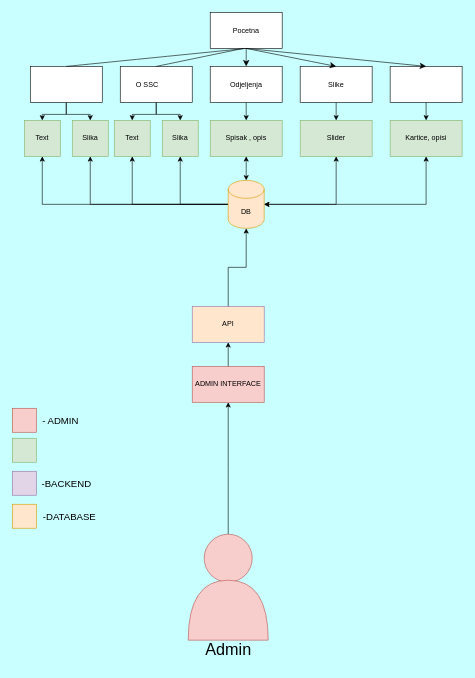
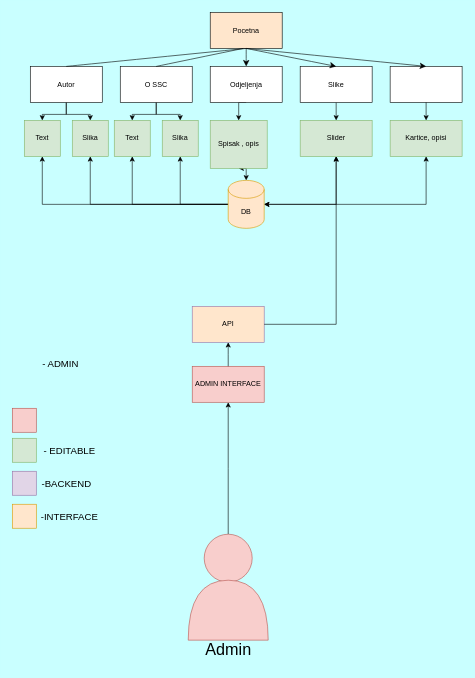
(246, 30) -> (246, 30)
none -> (66, 84)
(147, 84) -> (156, 84)
(246, 138) -> (239, 144)
(245, 267) -> (336, 301)
(60, 420) -> (60, 363)
none -> (69, 450)
(70, 516) -> (70, 516)
